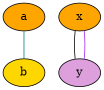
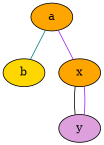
none -> (66, 45)
